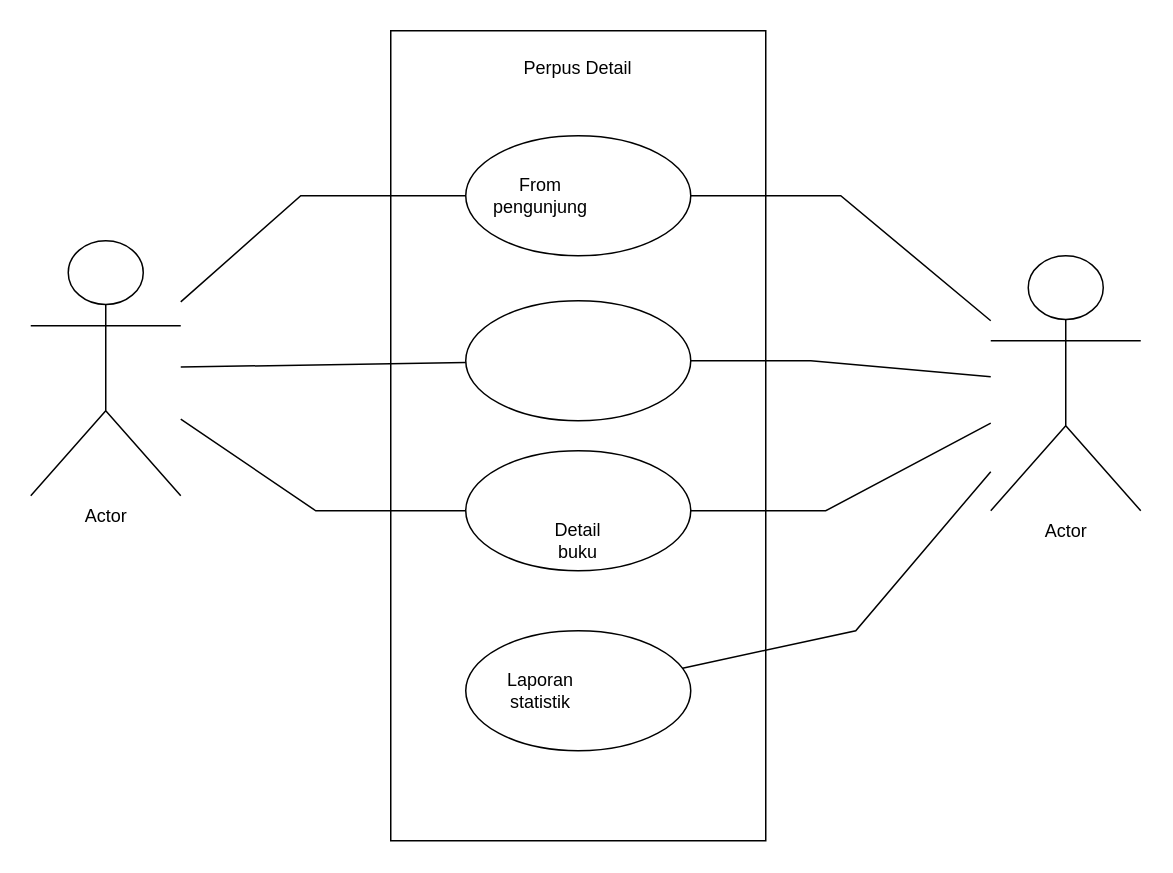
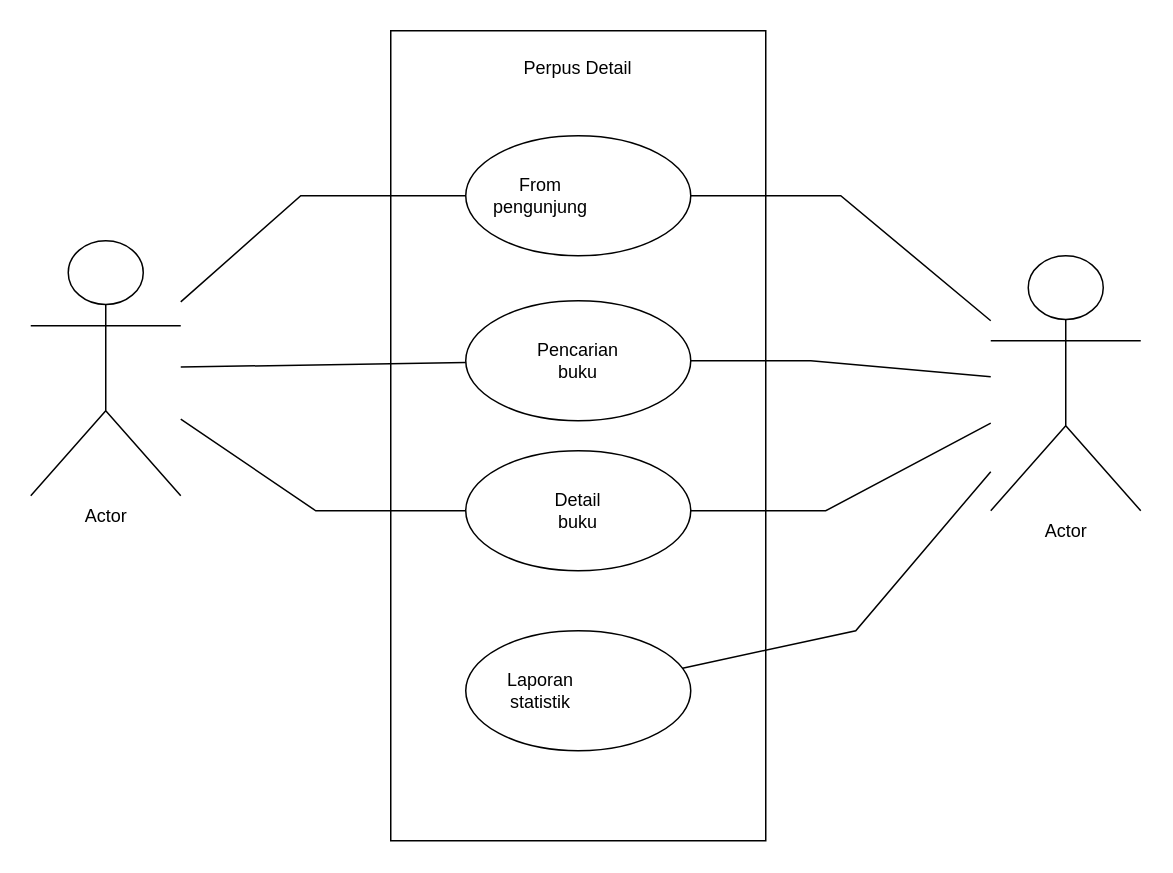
none -> (578, 361)
(578, 541) -> (578, 511)
